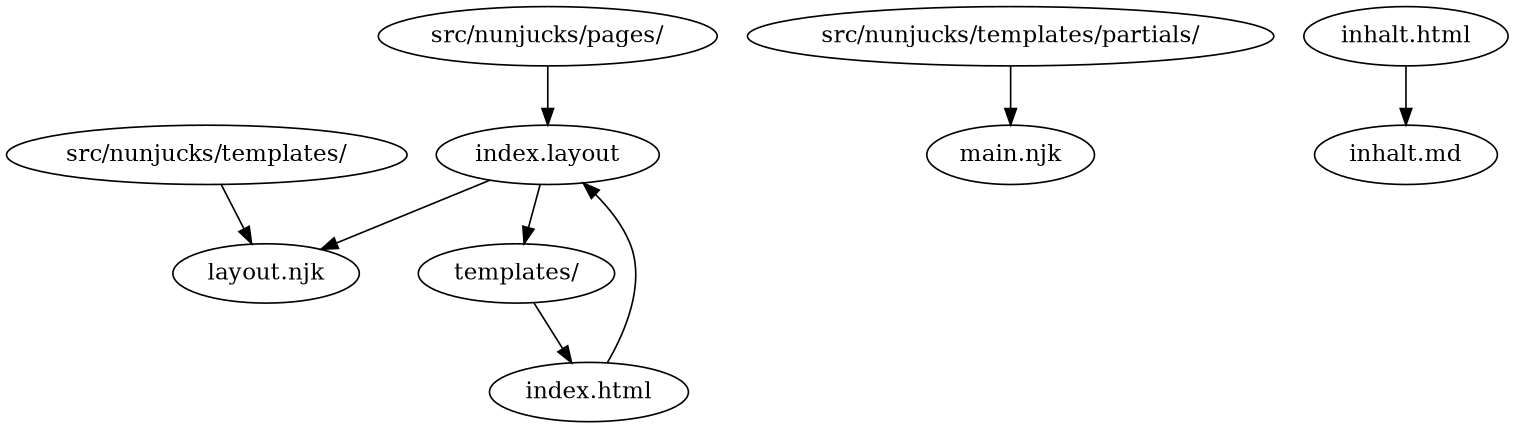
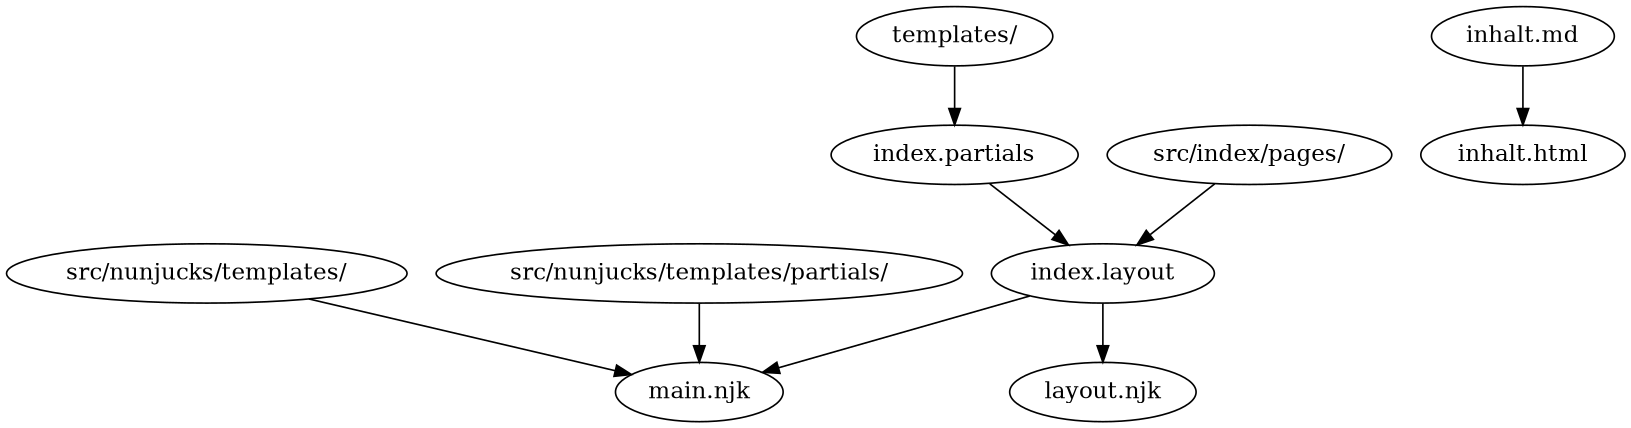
(548, 36) -> (1249, 155)
(1406, 87) -> (1523, 87)
(534, 206) -> (904, 332)
(233, 207) -> (462, 335)
(589, 392) -> (955, 155)
